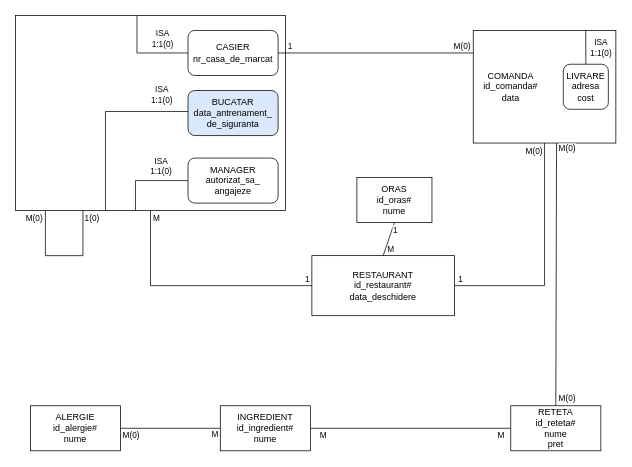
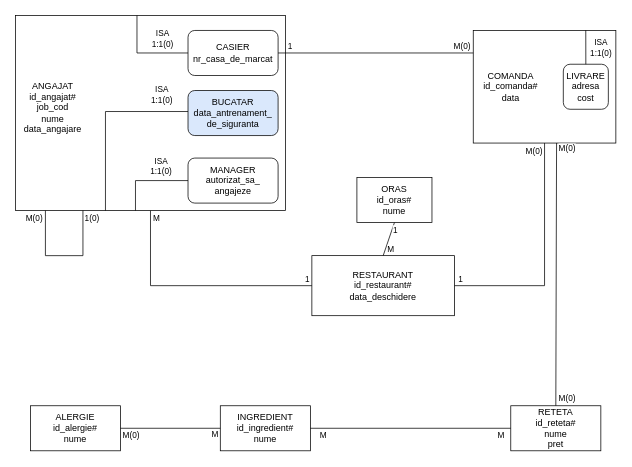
none -> (53, 113)
